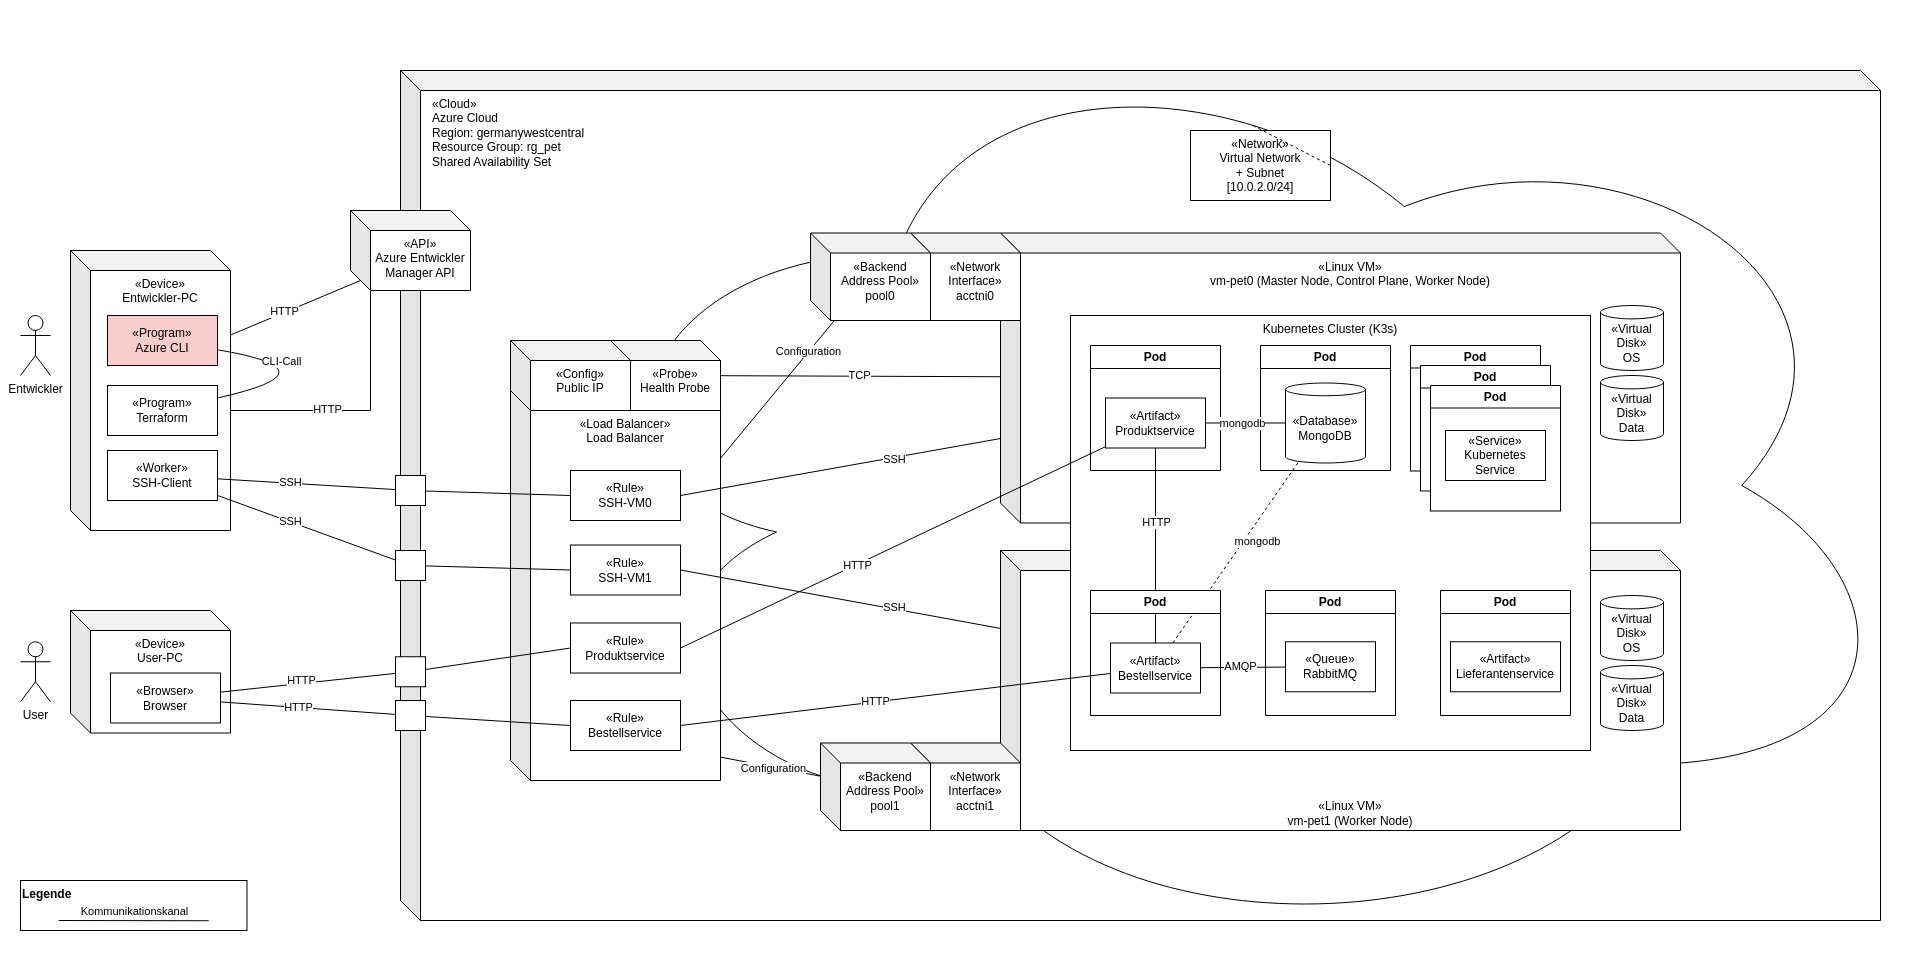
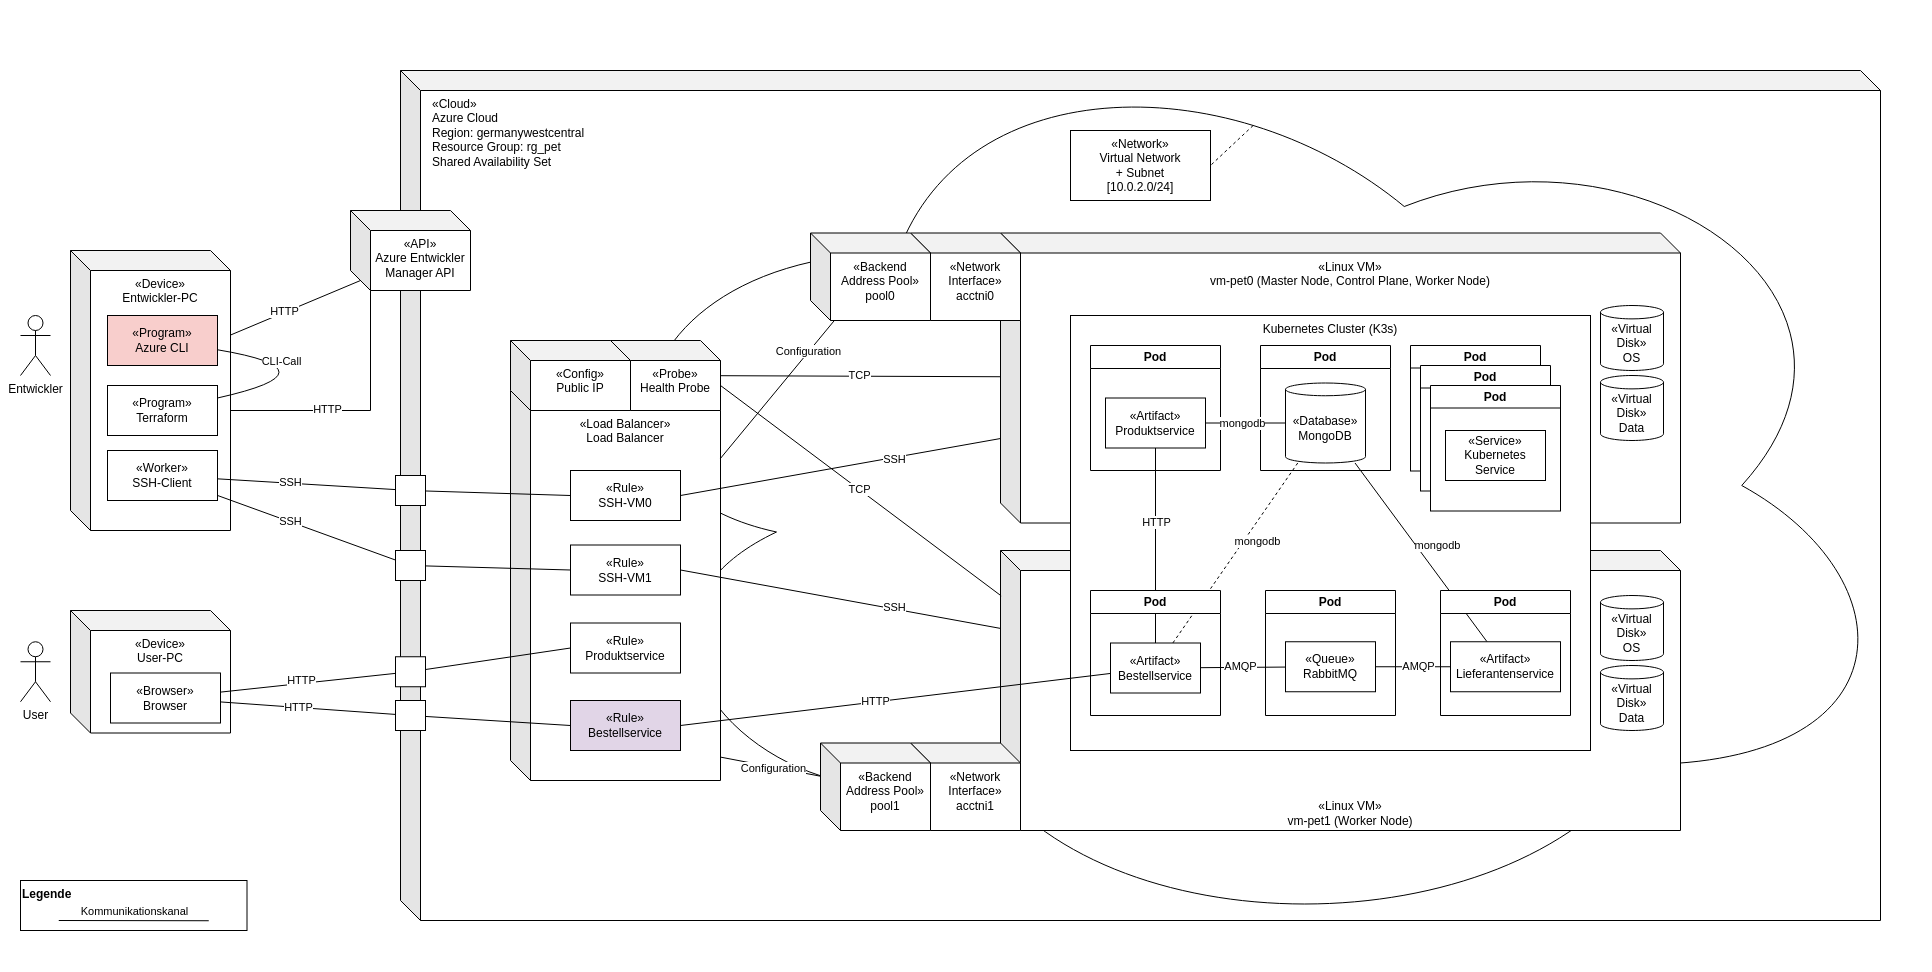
(1261, 166) -> (1141, 166)
none -> (861, 491)
none -> (1403, 527)
(893, 547) -> none
none -> (1413, 667)
(626, 726) -> (626, 726)
